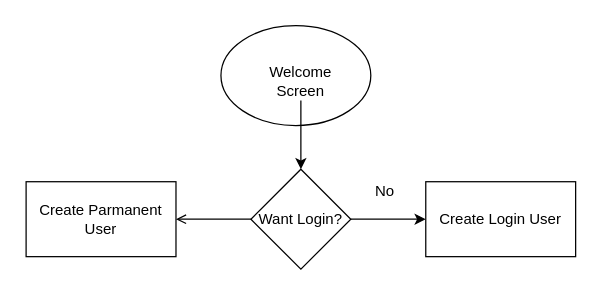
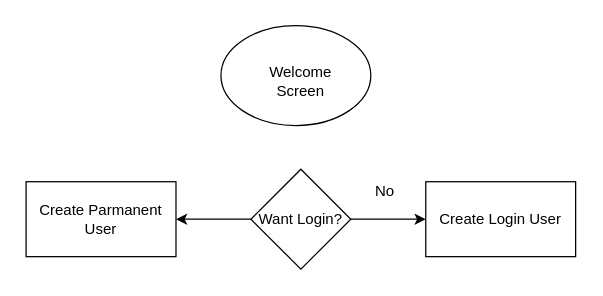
(301, 131) -> none
(183, 219) -> (186, 219)
